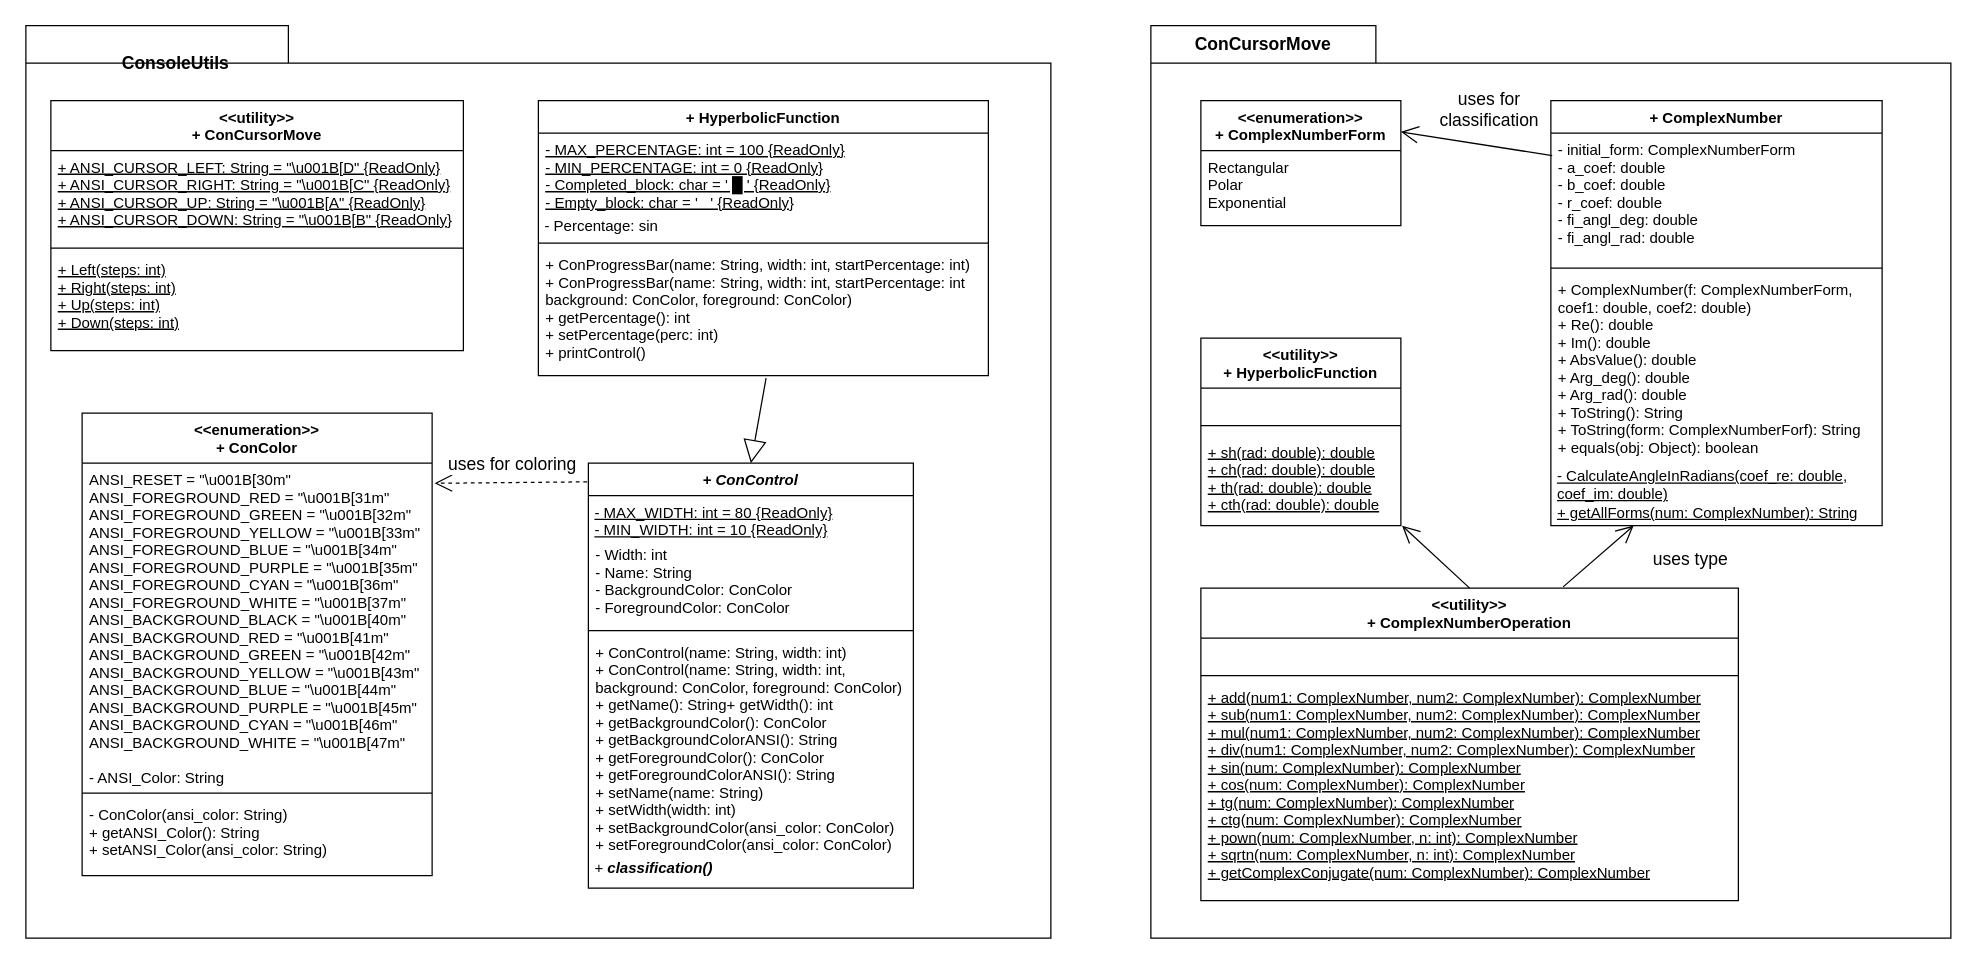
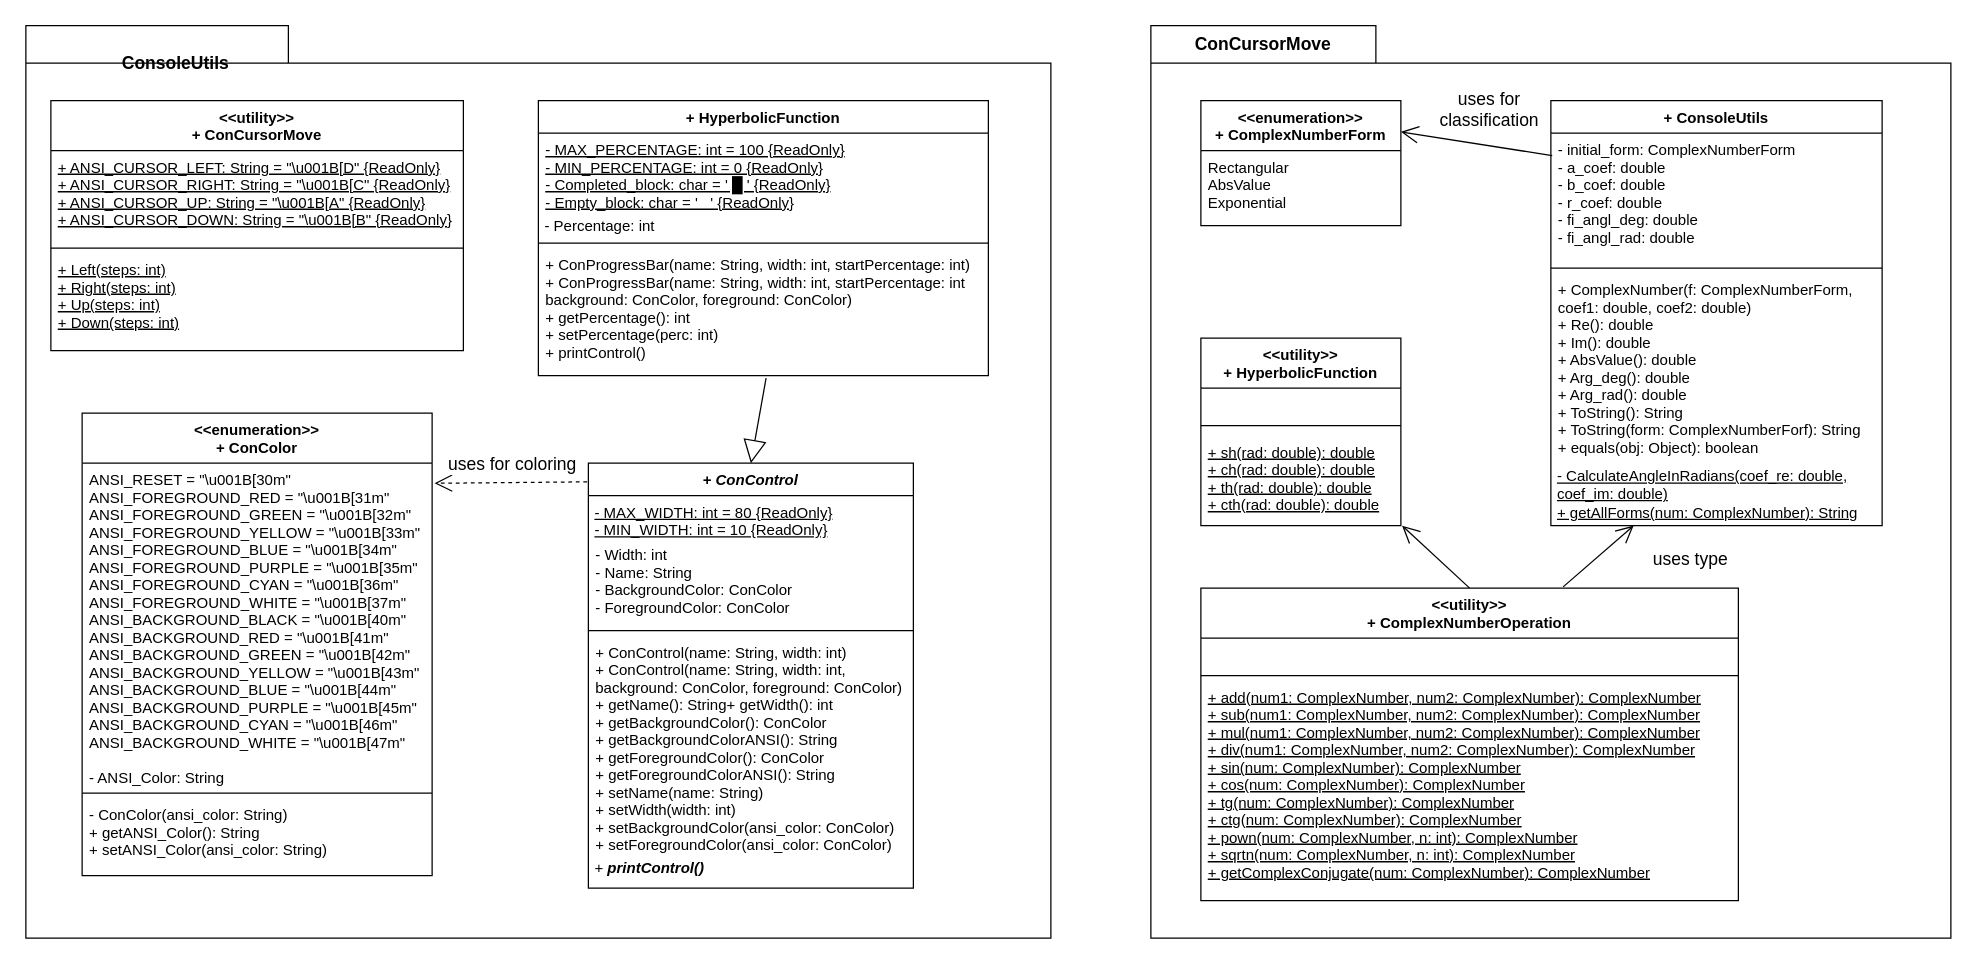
(1716, 118) -> (1716, 118)
(1252, 168) -> (1252, 168)
(604, 225) -> (604, 225)
(656, 868) -> (652, 868)
